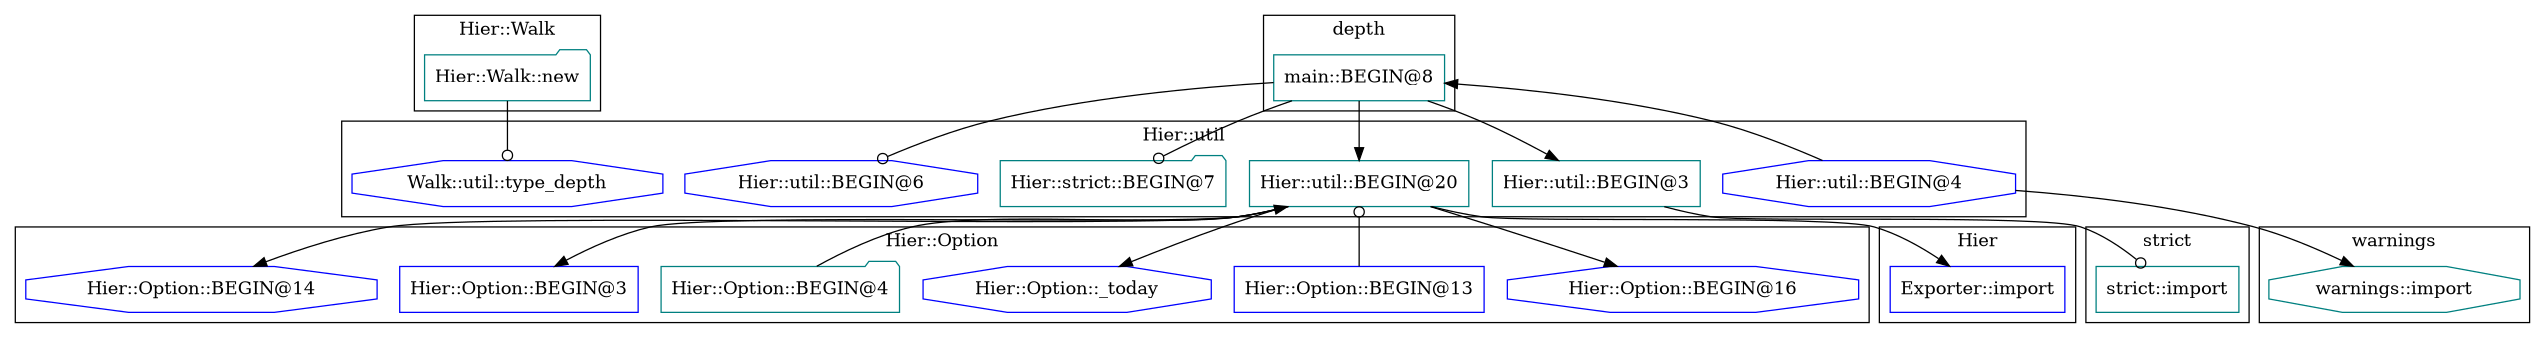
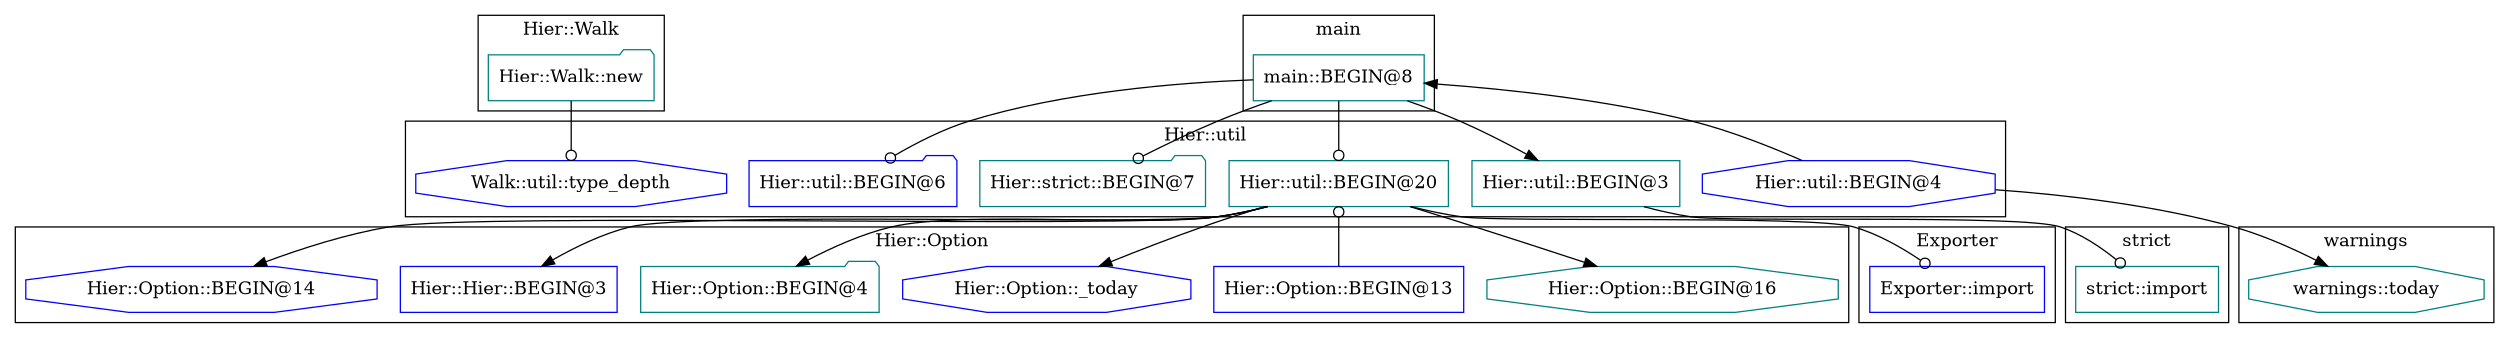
(1359, 30) -> (1339, 30)
(1359, 129) -> (1339, 129)
(831, 184) -> (853, 184)
(1042, 219) -> (1034, 219)
(1688, 220) -> (1669, 220)
(1978, 242) -> (1957, 242)
(519, 289) -> (509, 289)
(1683, 289) -> (1663, 289)
(2394, 289) -> (2366, 289)
